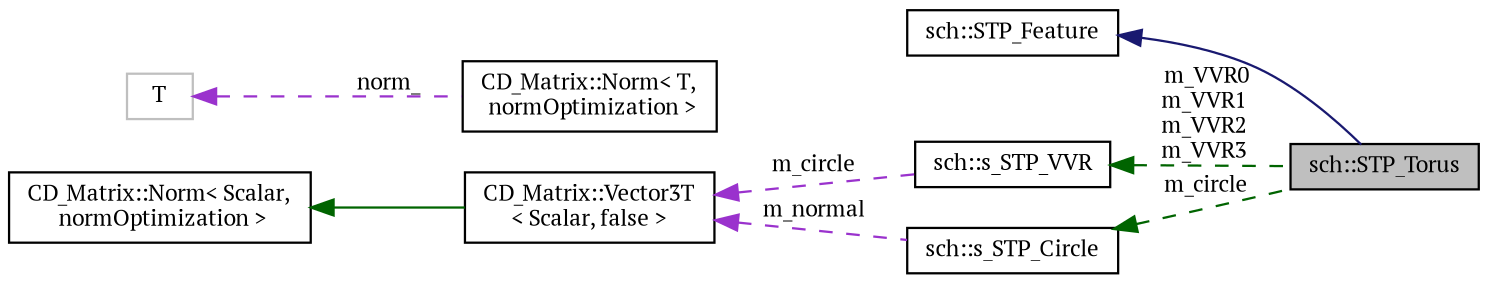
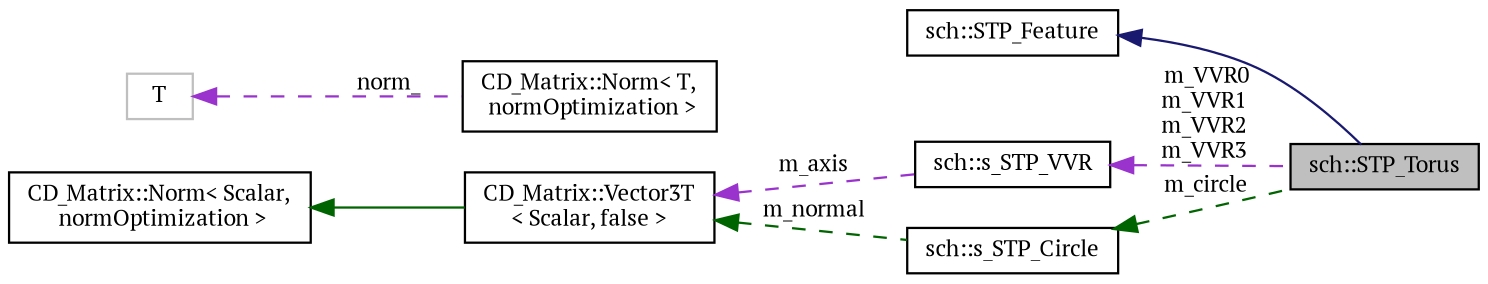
(812, 166) -> (812, 166)
(1212, 166) -> (1212, 166)
(822, 231) -> (822, 231)
